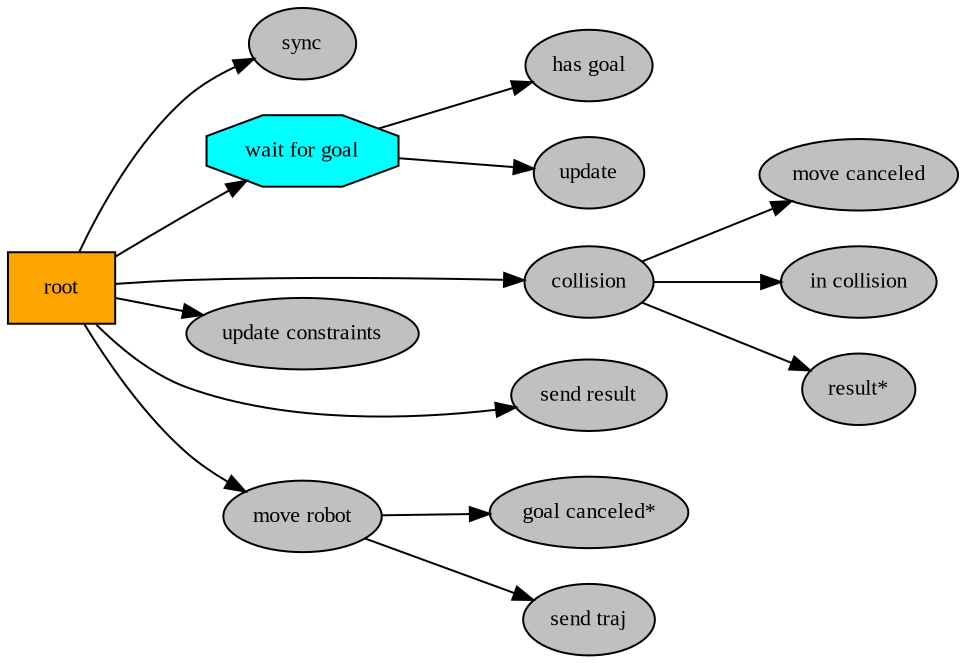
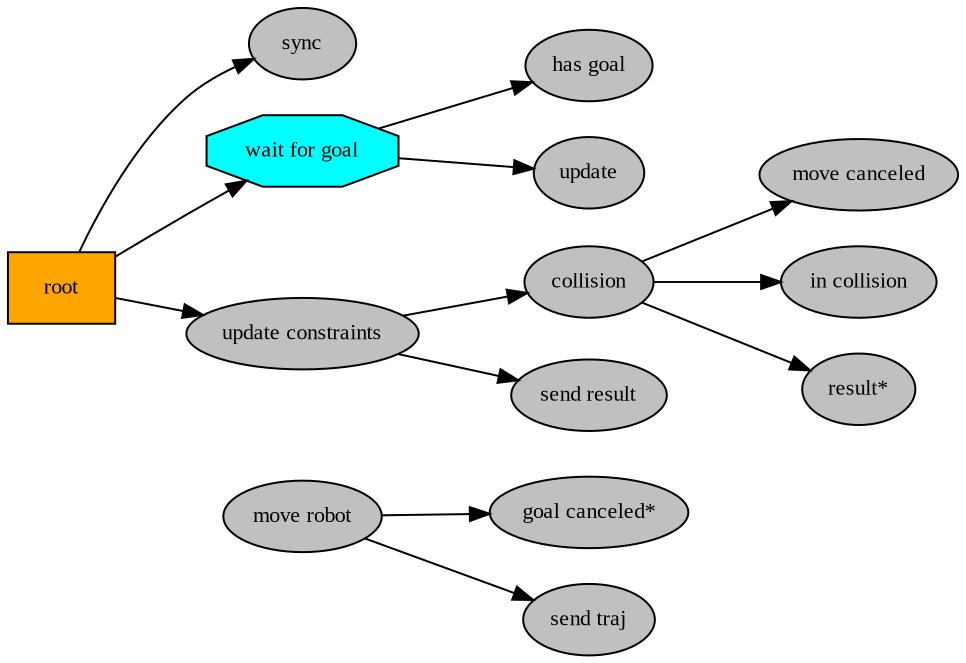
(310, 278) -> (455, 306)
(285, 410) -> (448, 365)
(147, 412) -> none
